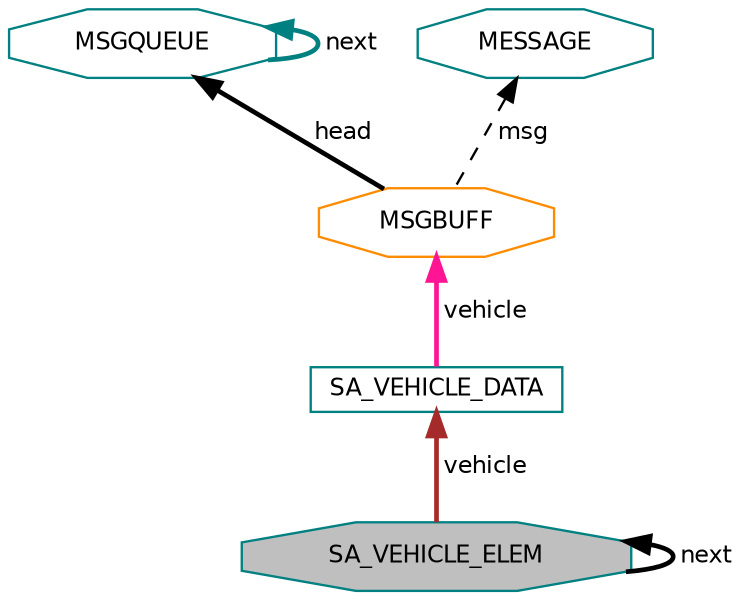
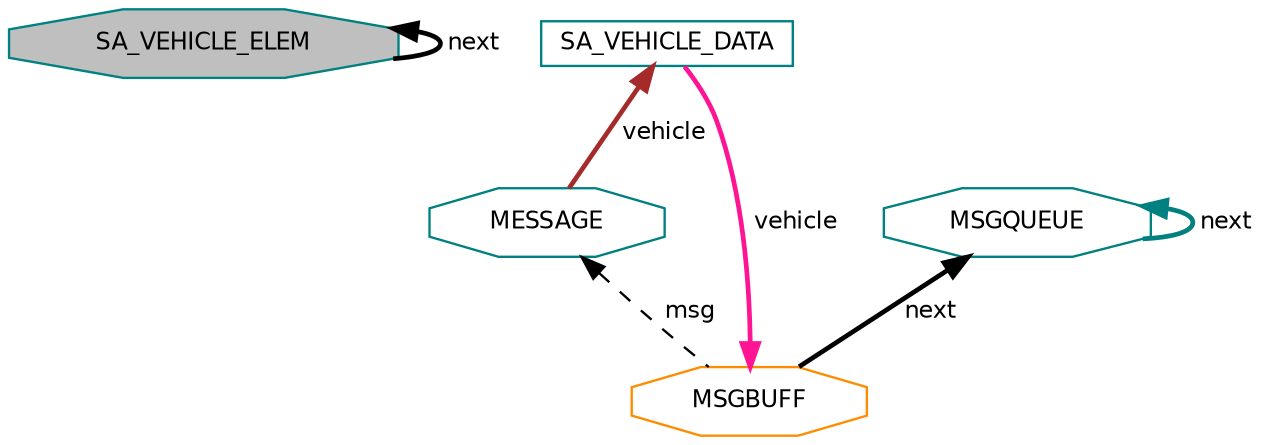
(340, 133) -> (927, 312)
(437, 479) -> (604, 137)
